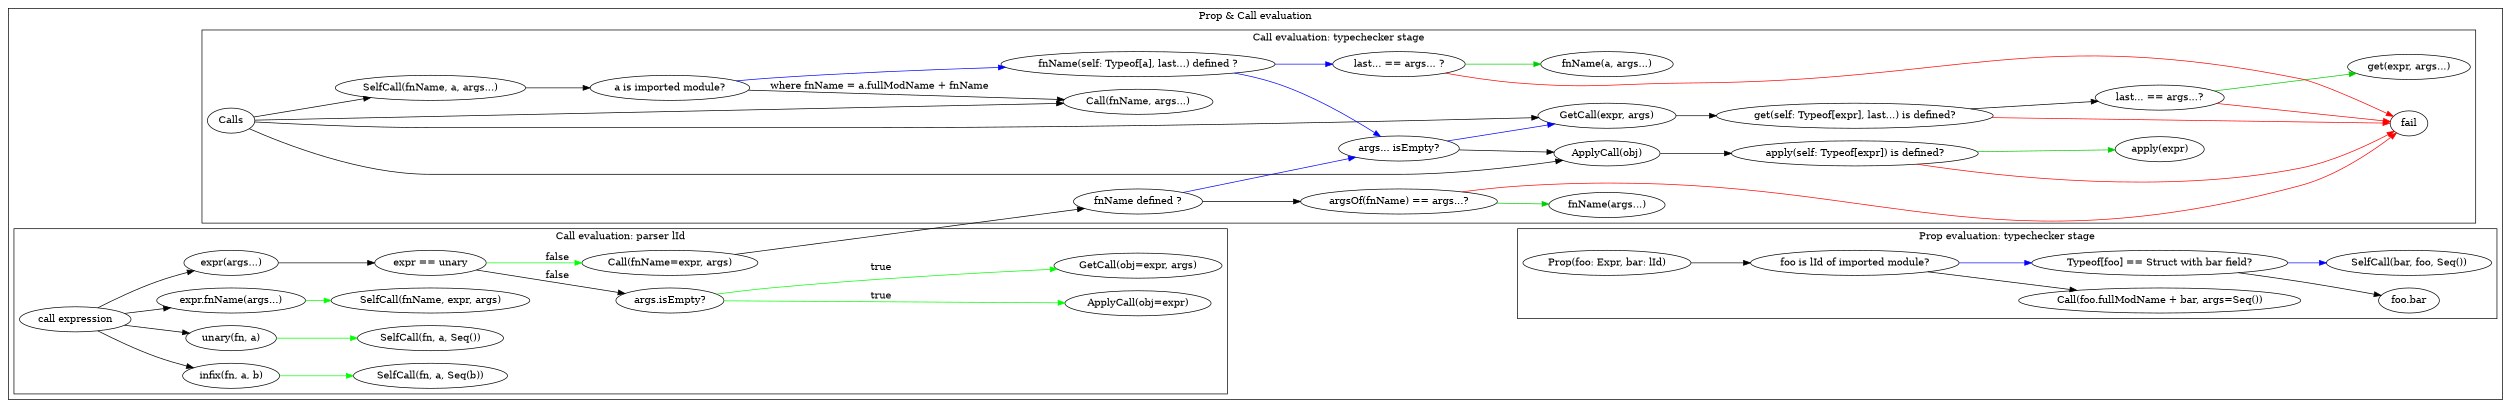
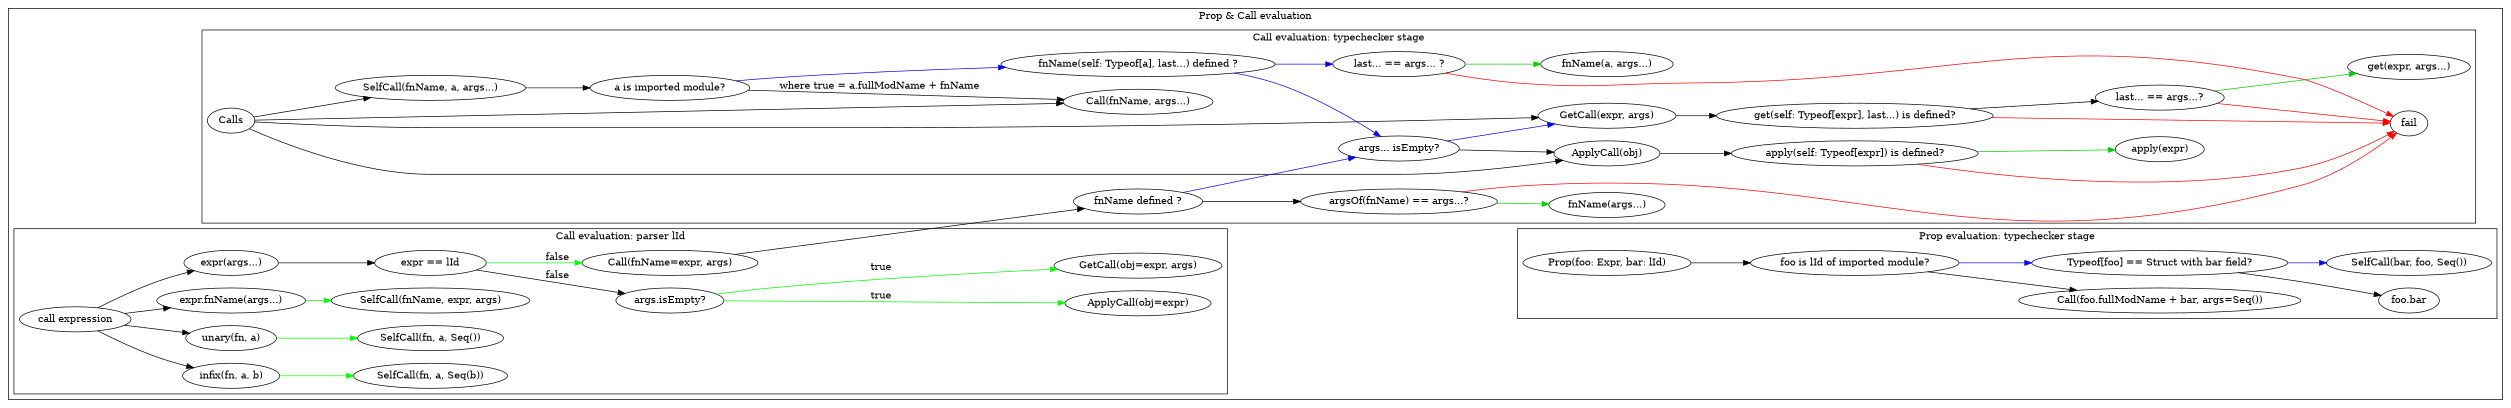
(879, 86) -> (879, 86)
(430, 263) -> (430, 263)
